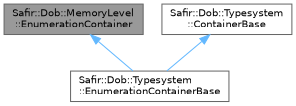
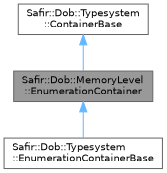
(184, 56) -> (83, 58)
